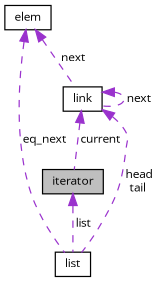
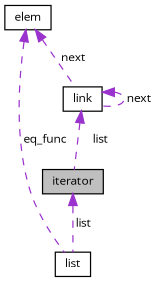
(44, 140) -> (44, 140)
(100, 140) -> (100, 140)
(119, 187) -> none
